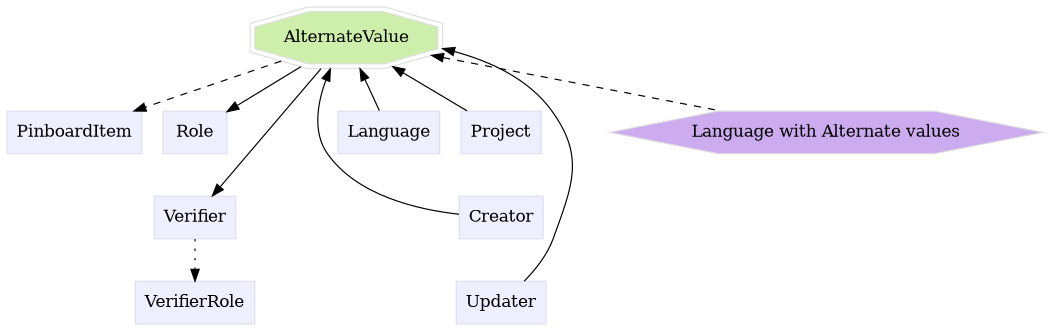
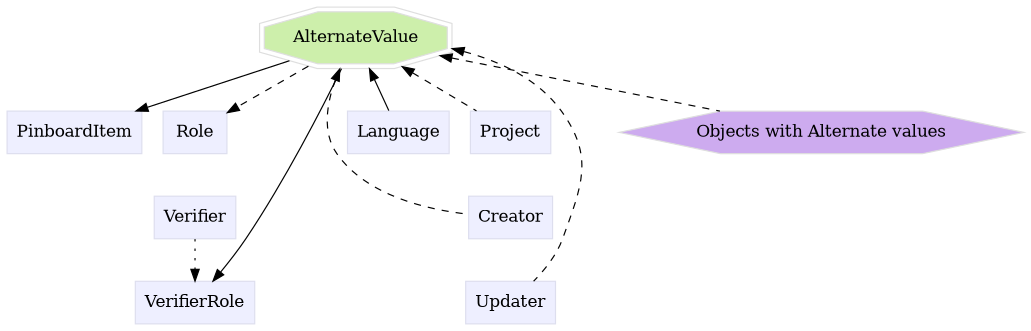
(213, 84) -> (218, 84)
(269, 86) -> (273, 86)
(435, 92) -> (445, 92)
(271, 128) -> (286, 173)
(826, 132) -> (821, 132)
(569, 142) -> (578, 142)
(353, 179) -> (363, 179)
